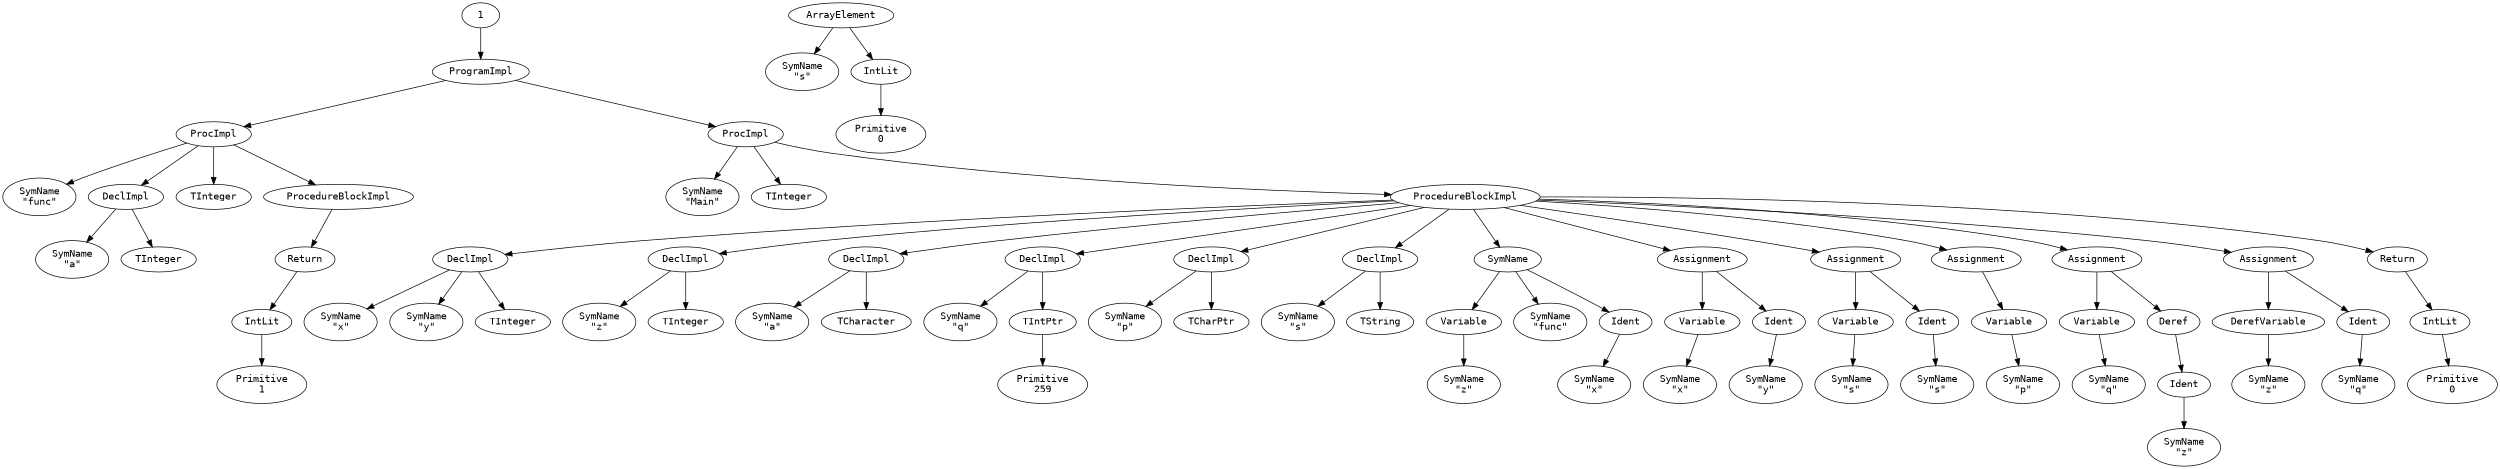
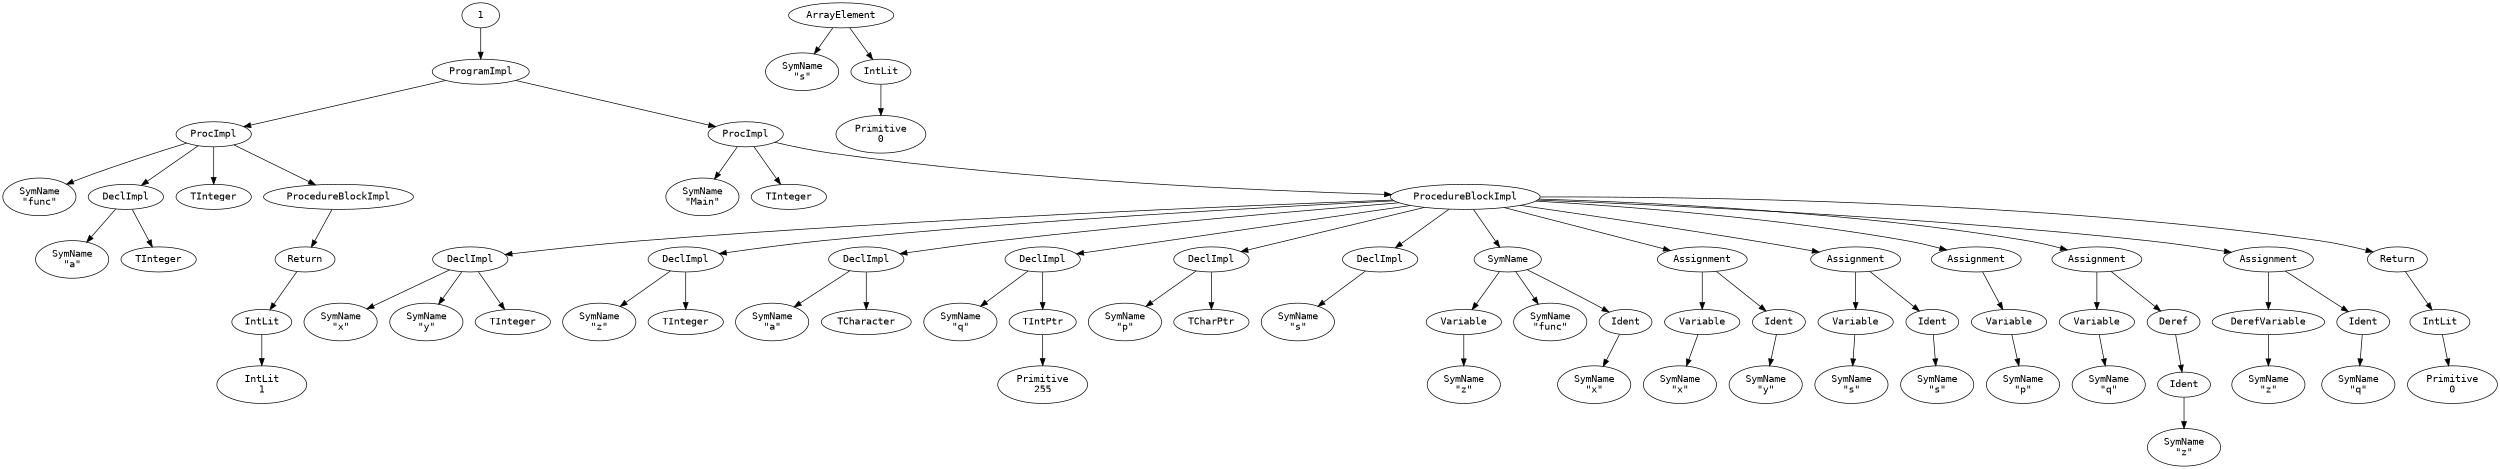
(1380, 322) -> none
(262, 385) -> (262, 385)
(1043, 385) -> (1043, 385)
